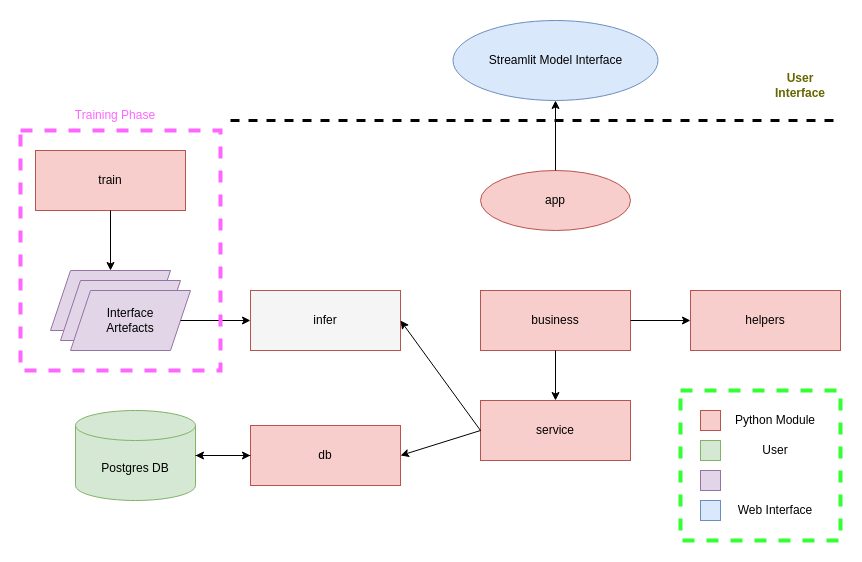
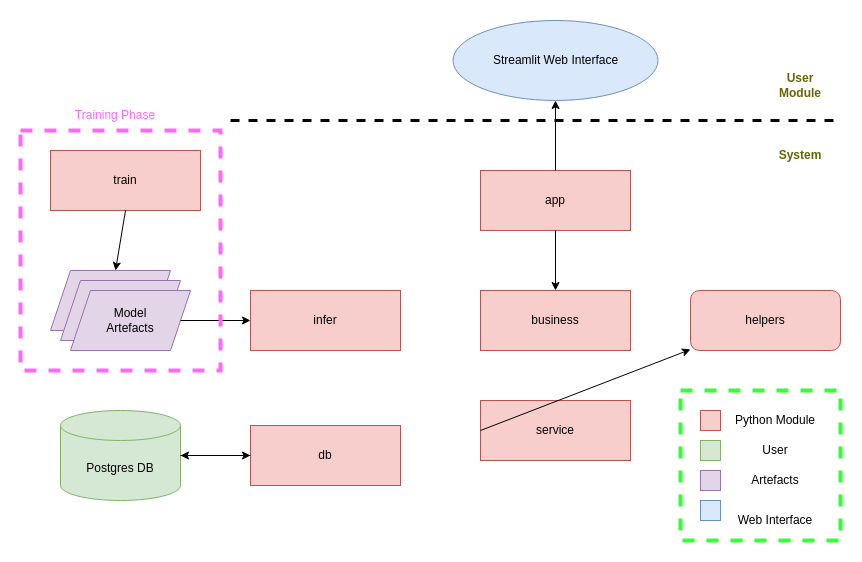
(556, 61) -> (556, 61)
(801, 86) -> (801, 86)
none -> (801, 156)
(111, 181) -> (126, 181)
(556, 201) -> (556, 201)
none -> (556, 257)
(131, 321) -> (131, 321)
(326, 321) -> (326, 321)
(657, 321) -> none
(766, 321) -> (766, 321)
(556, 372) -> none
(442, 378) -> (583, 391)
(442, 443) -> none
(136, 456) -> (121, 456)
none -> (776, 481)
(776, 511) -> (776, 521)
